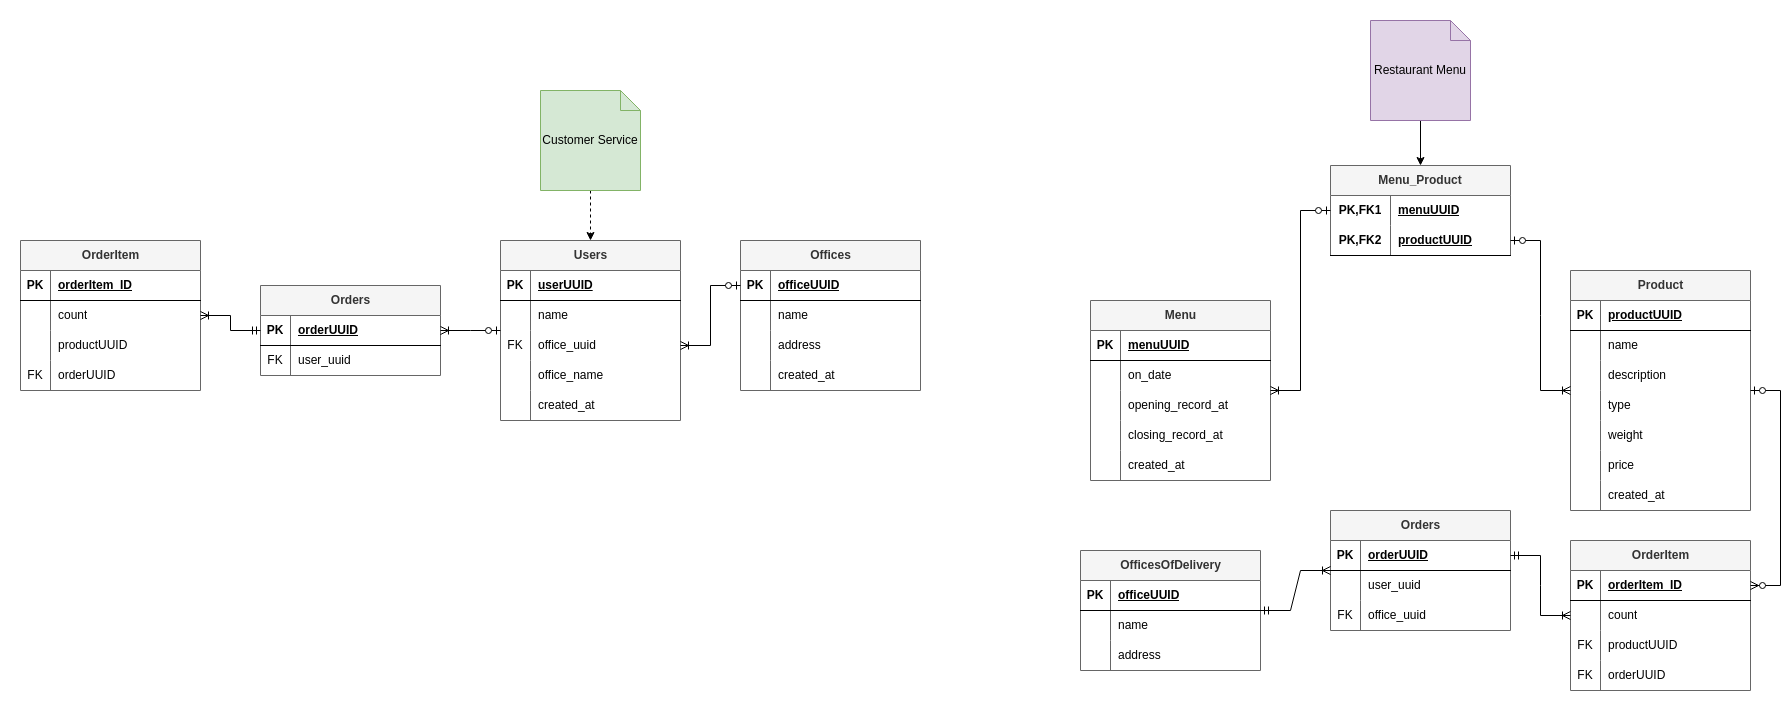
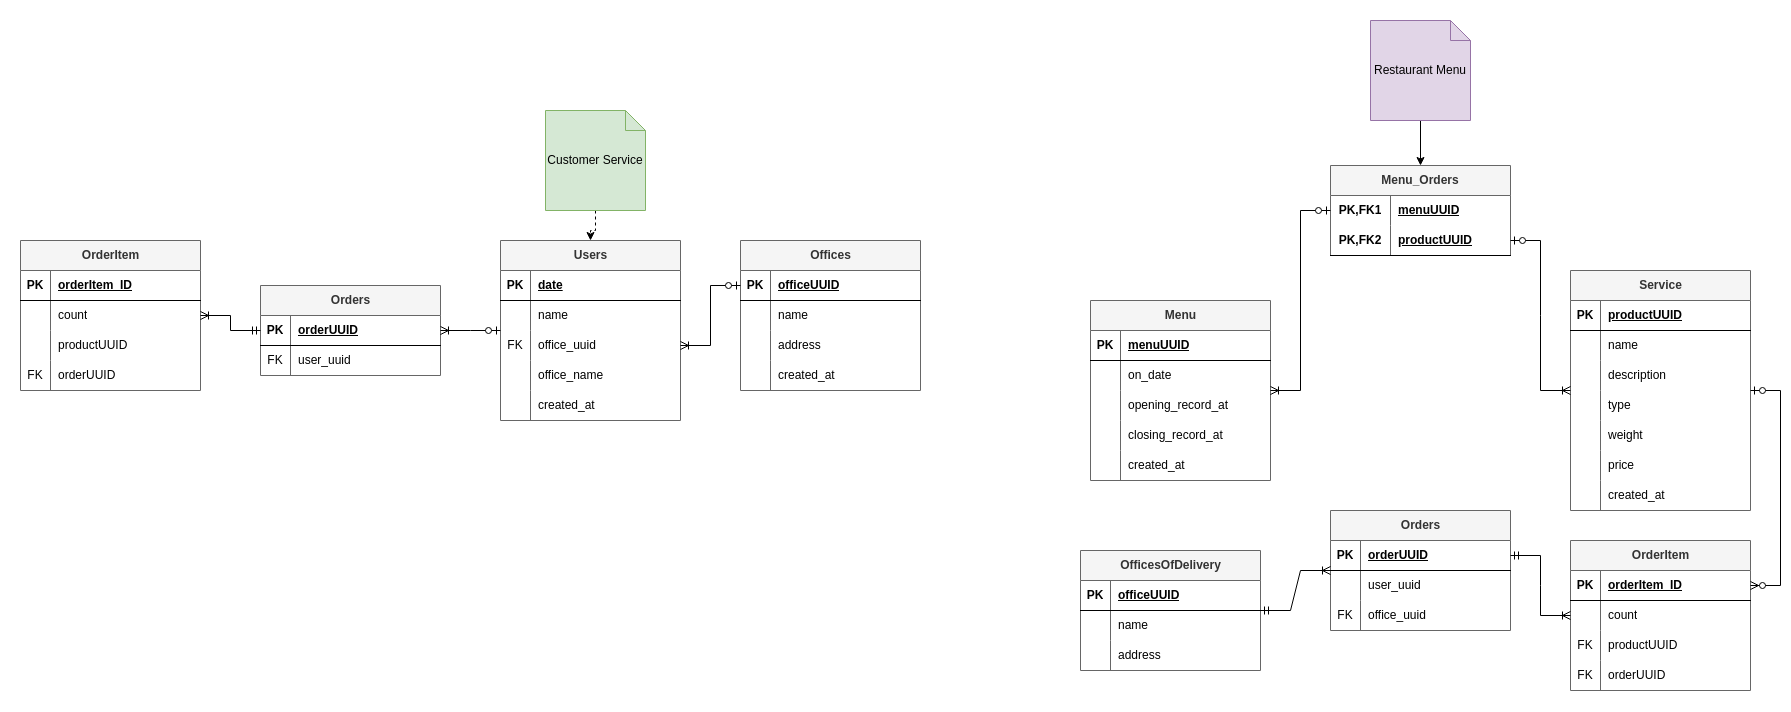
(591, 141) -> (596, 161)
(1421, 181) -> (1421, 181)
(565, 286) -> (552, 286)
(1661, 286) -> (1661, 286)
